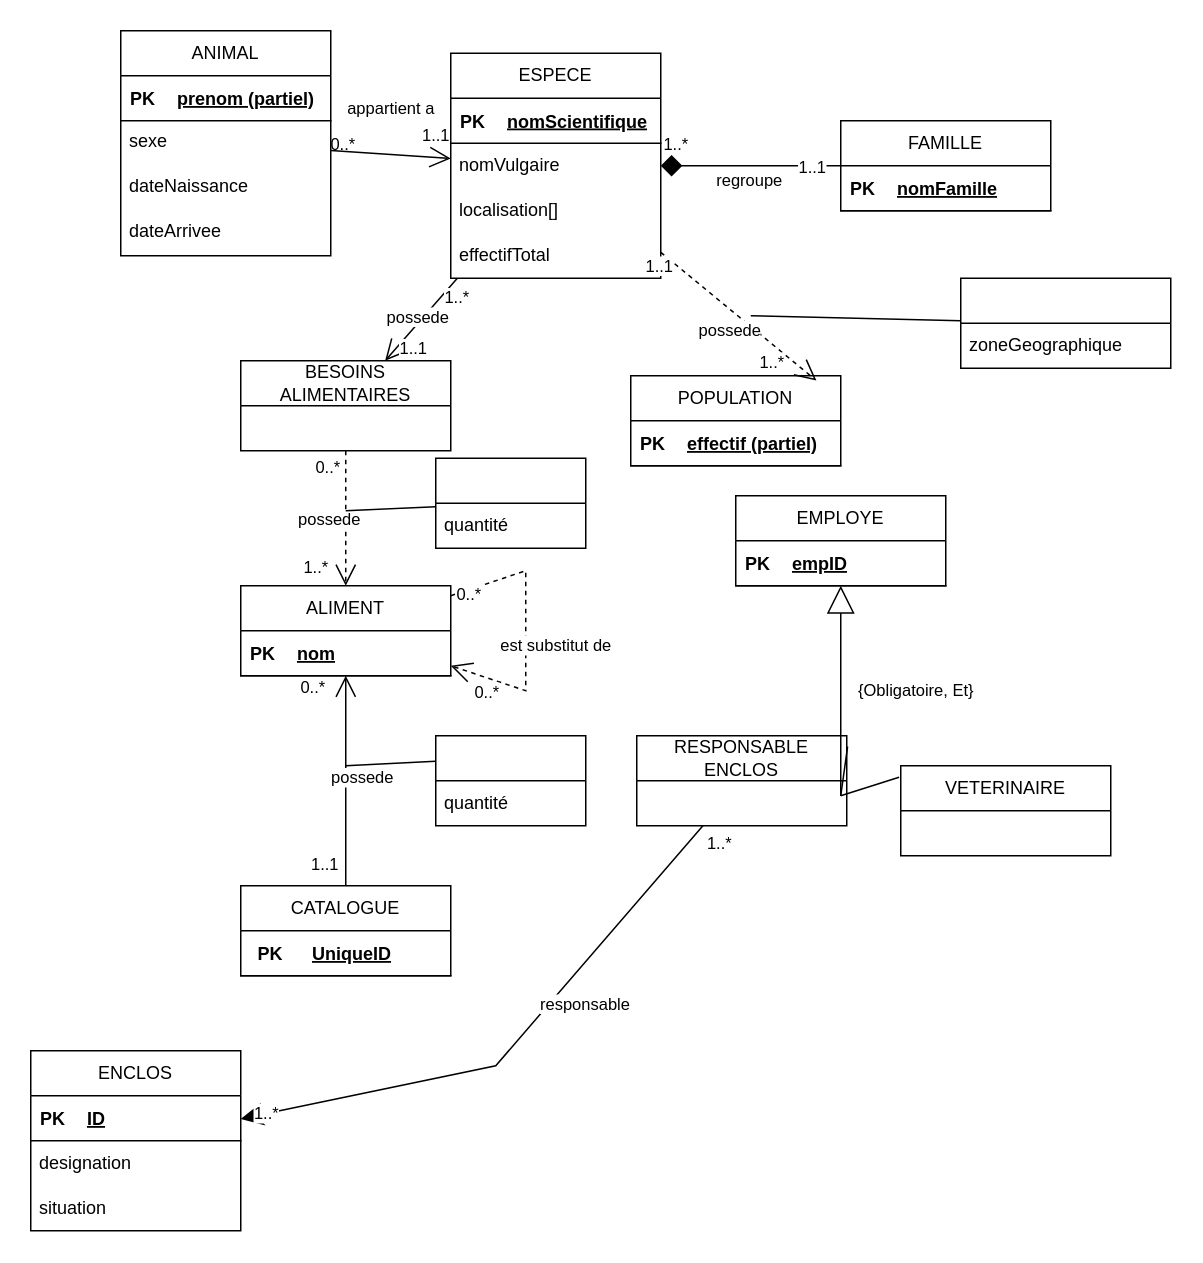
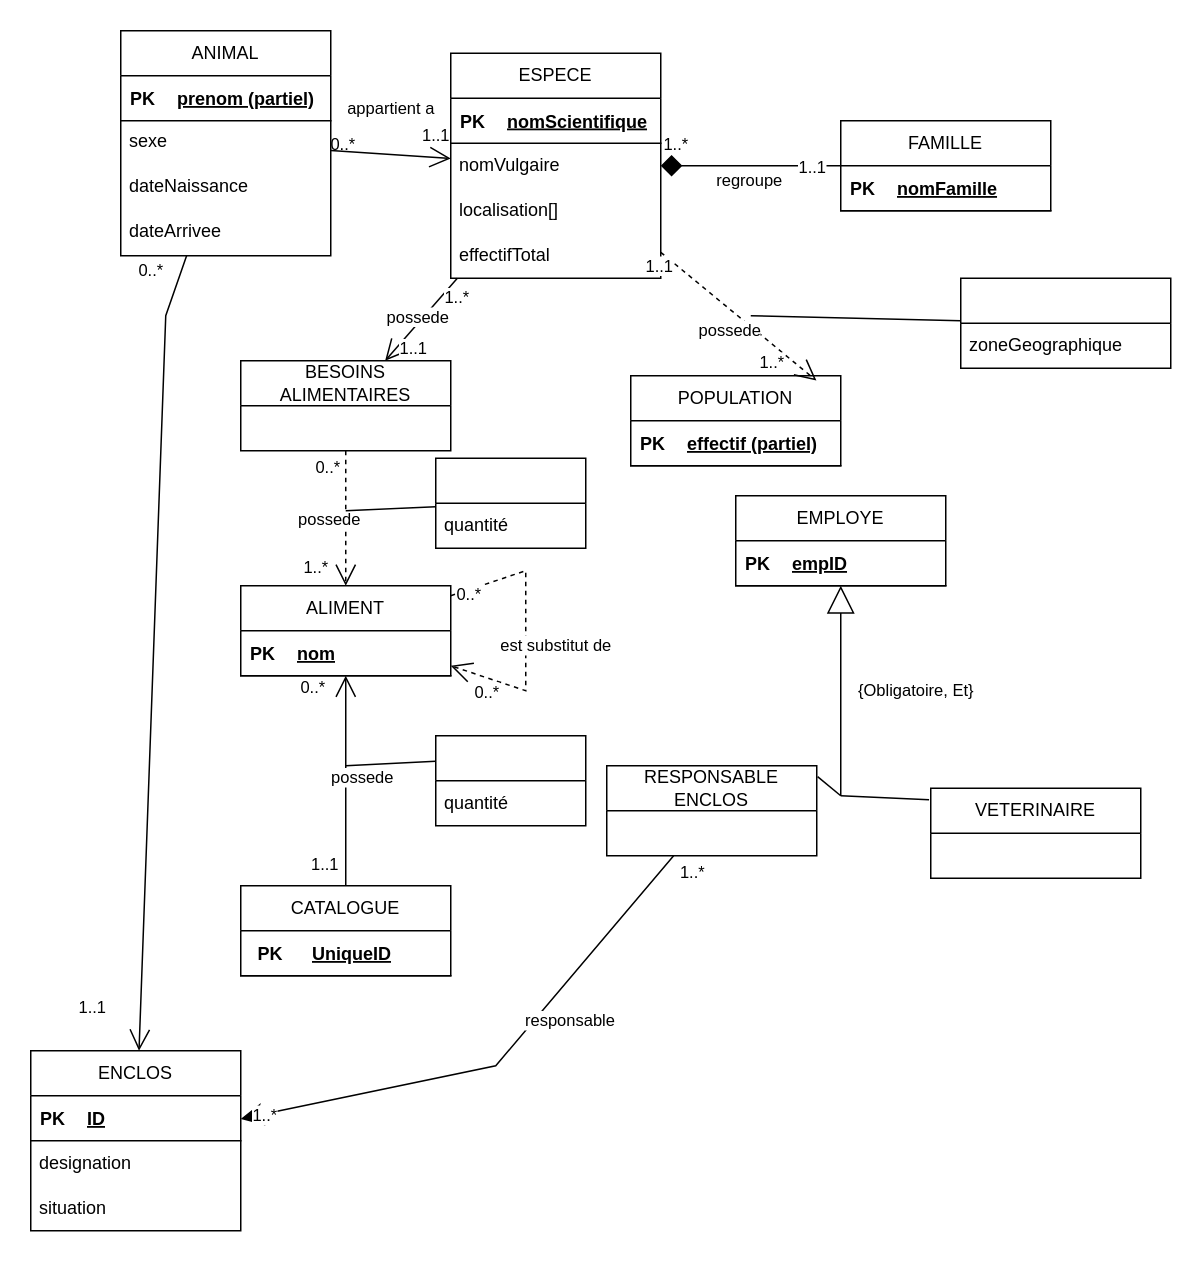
none -> (154, 651)
(742, 781) -> (712, 811)
(1006, 811) -> (1036, 833)
